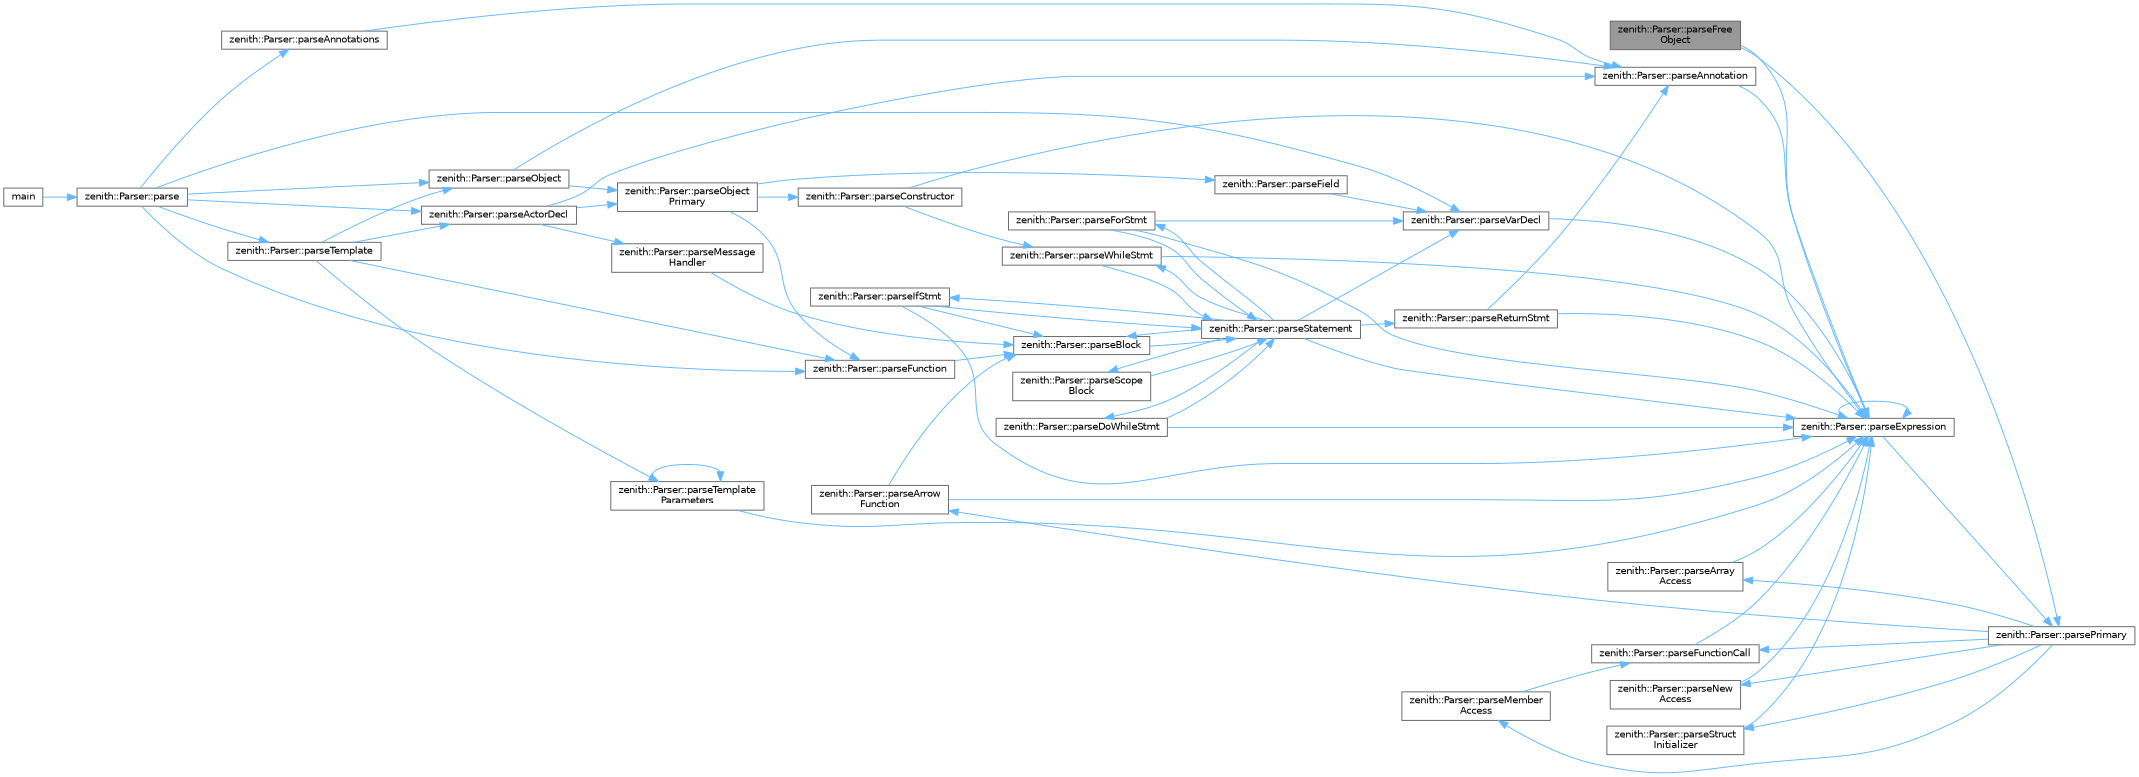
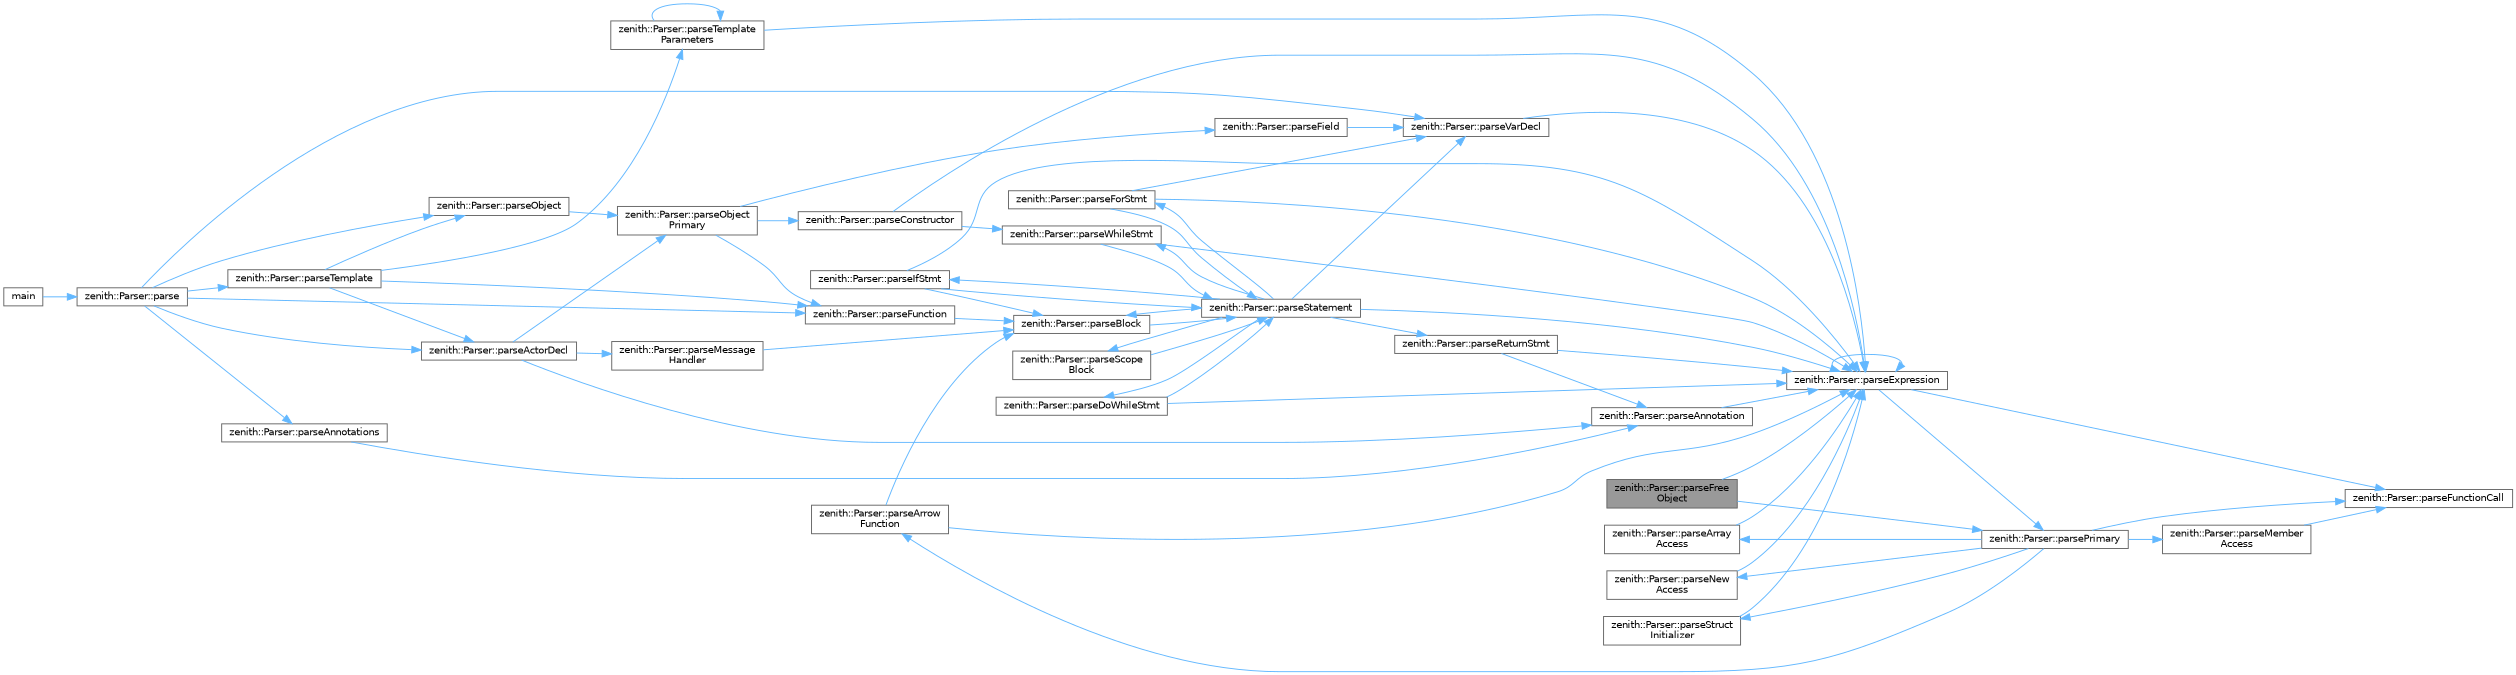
(1046, 40) -> none
(1795, 559) -> (2143, 439)
